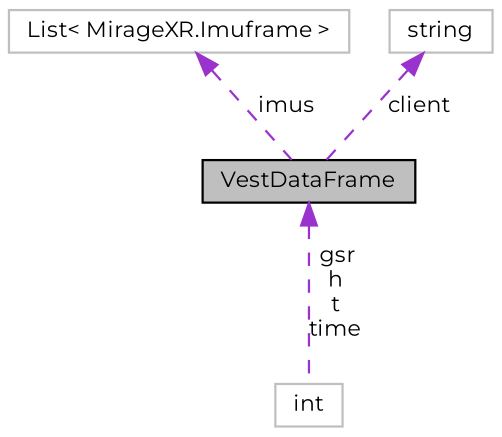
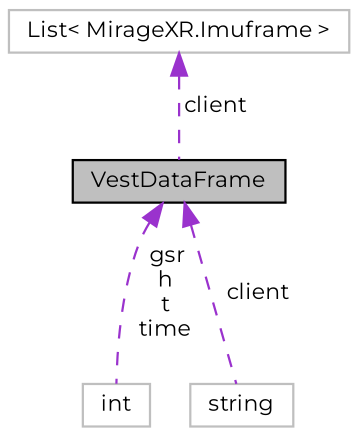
(284, 106) -> (214, 106)
(367, 115) -> (214, 304)
